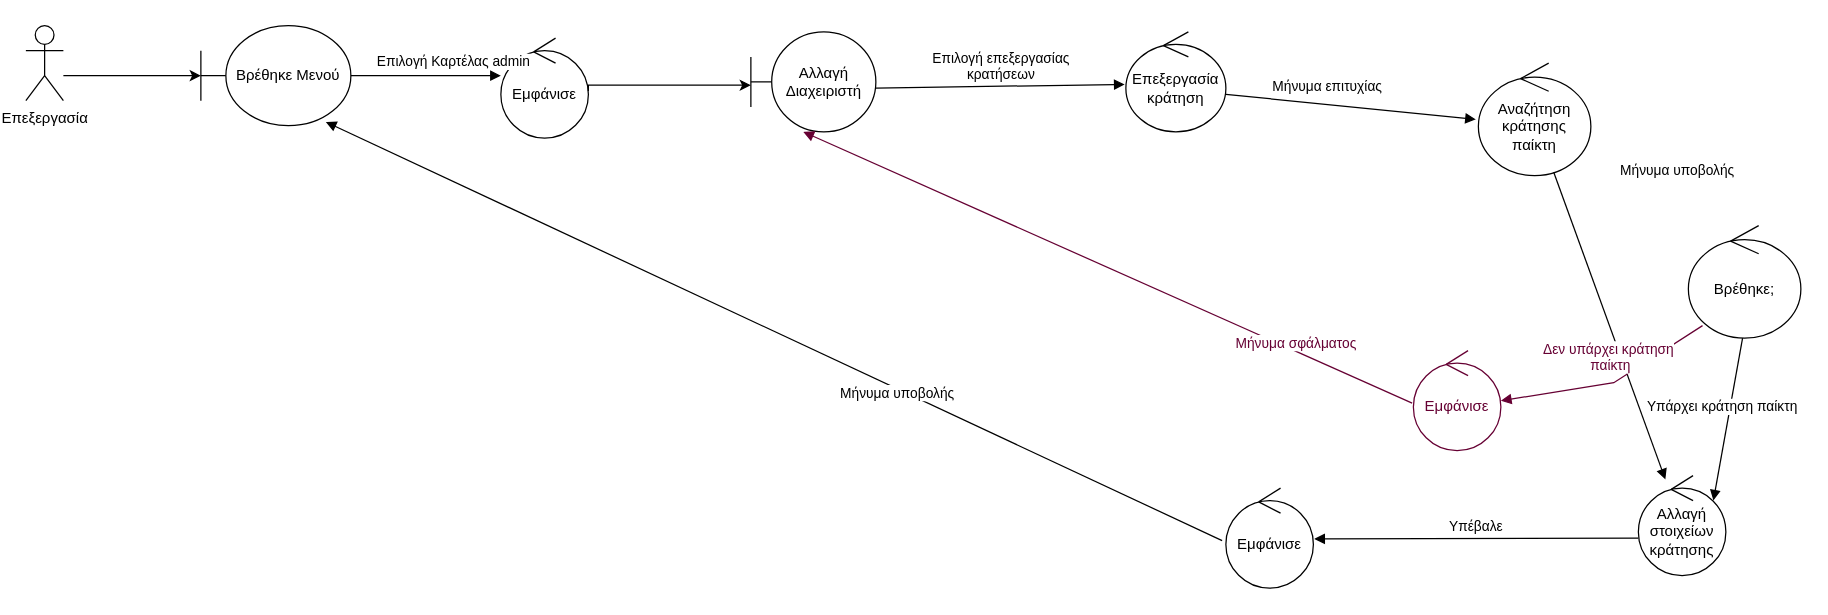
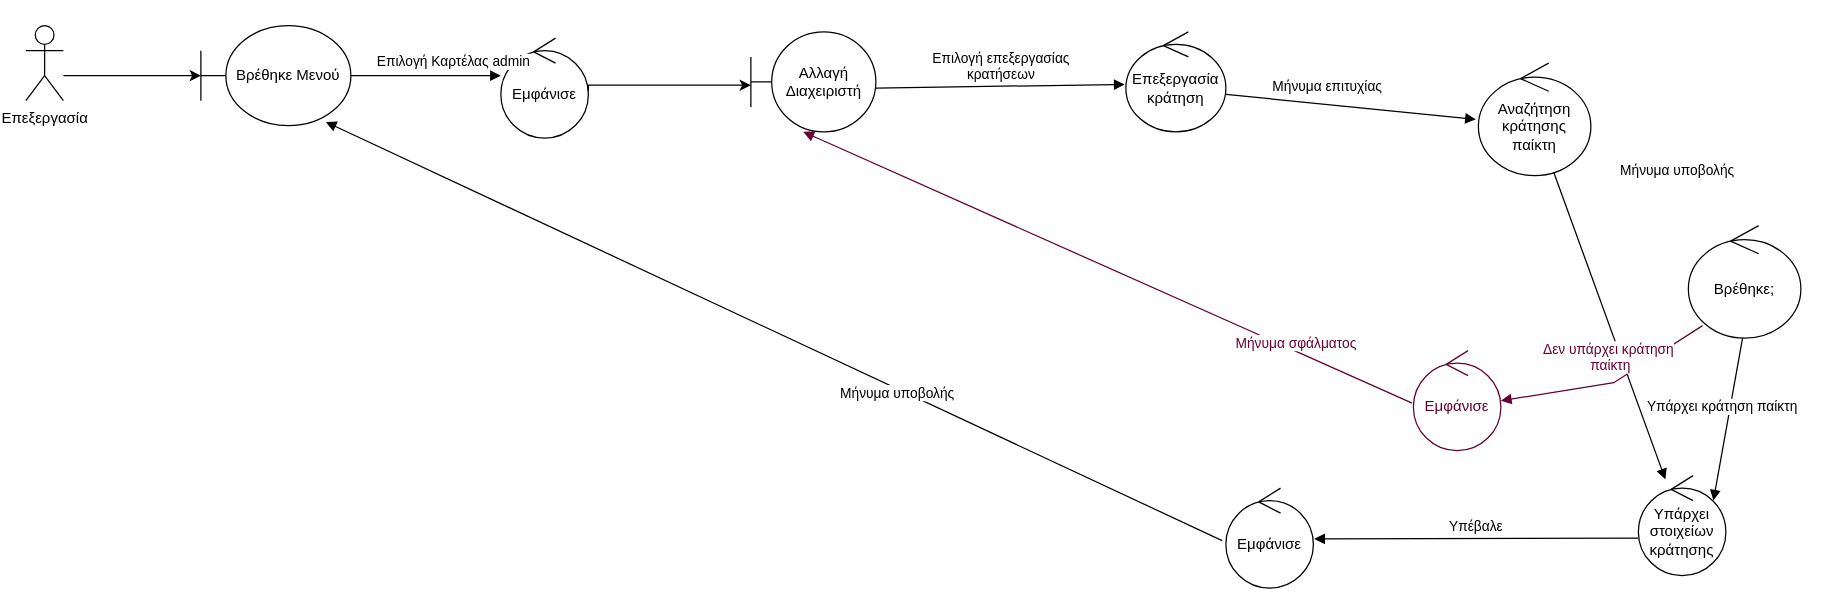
(1682, 532) -> (1682, 532)
